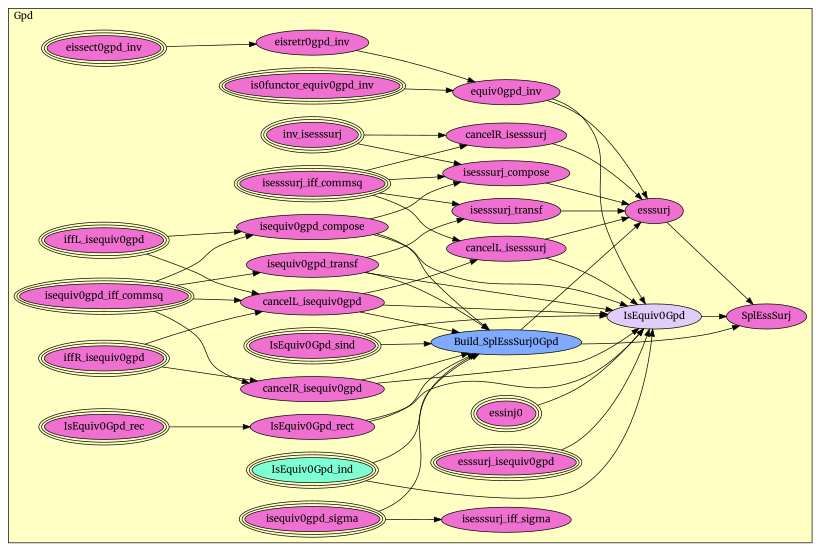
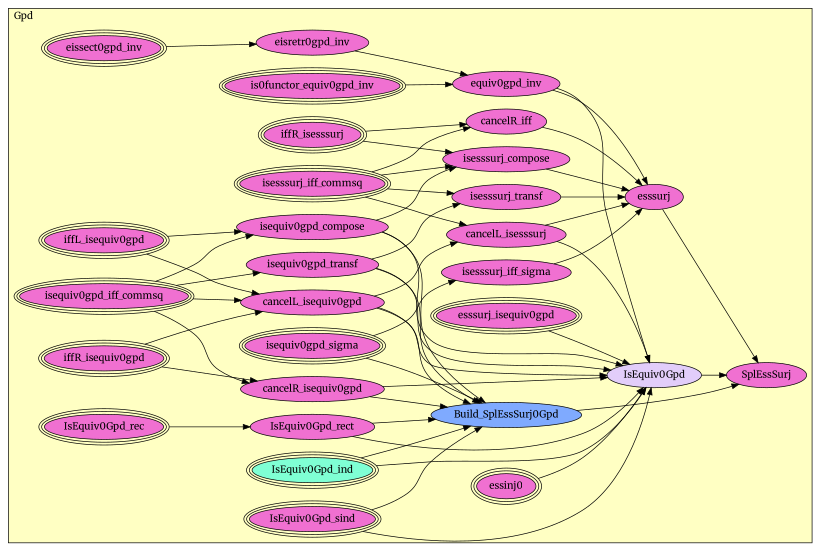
(312, 135) -> (312, 135)
(506, 136) -> (506, 122)
(578, 279) -> (599, 244)
